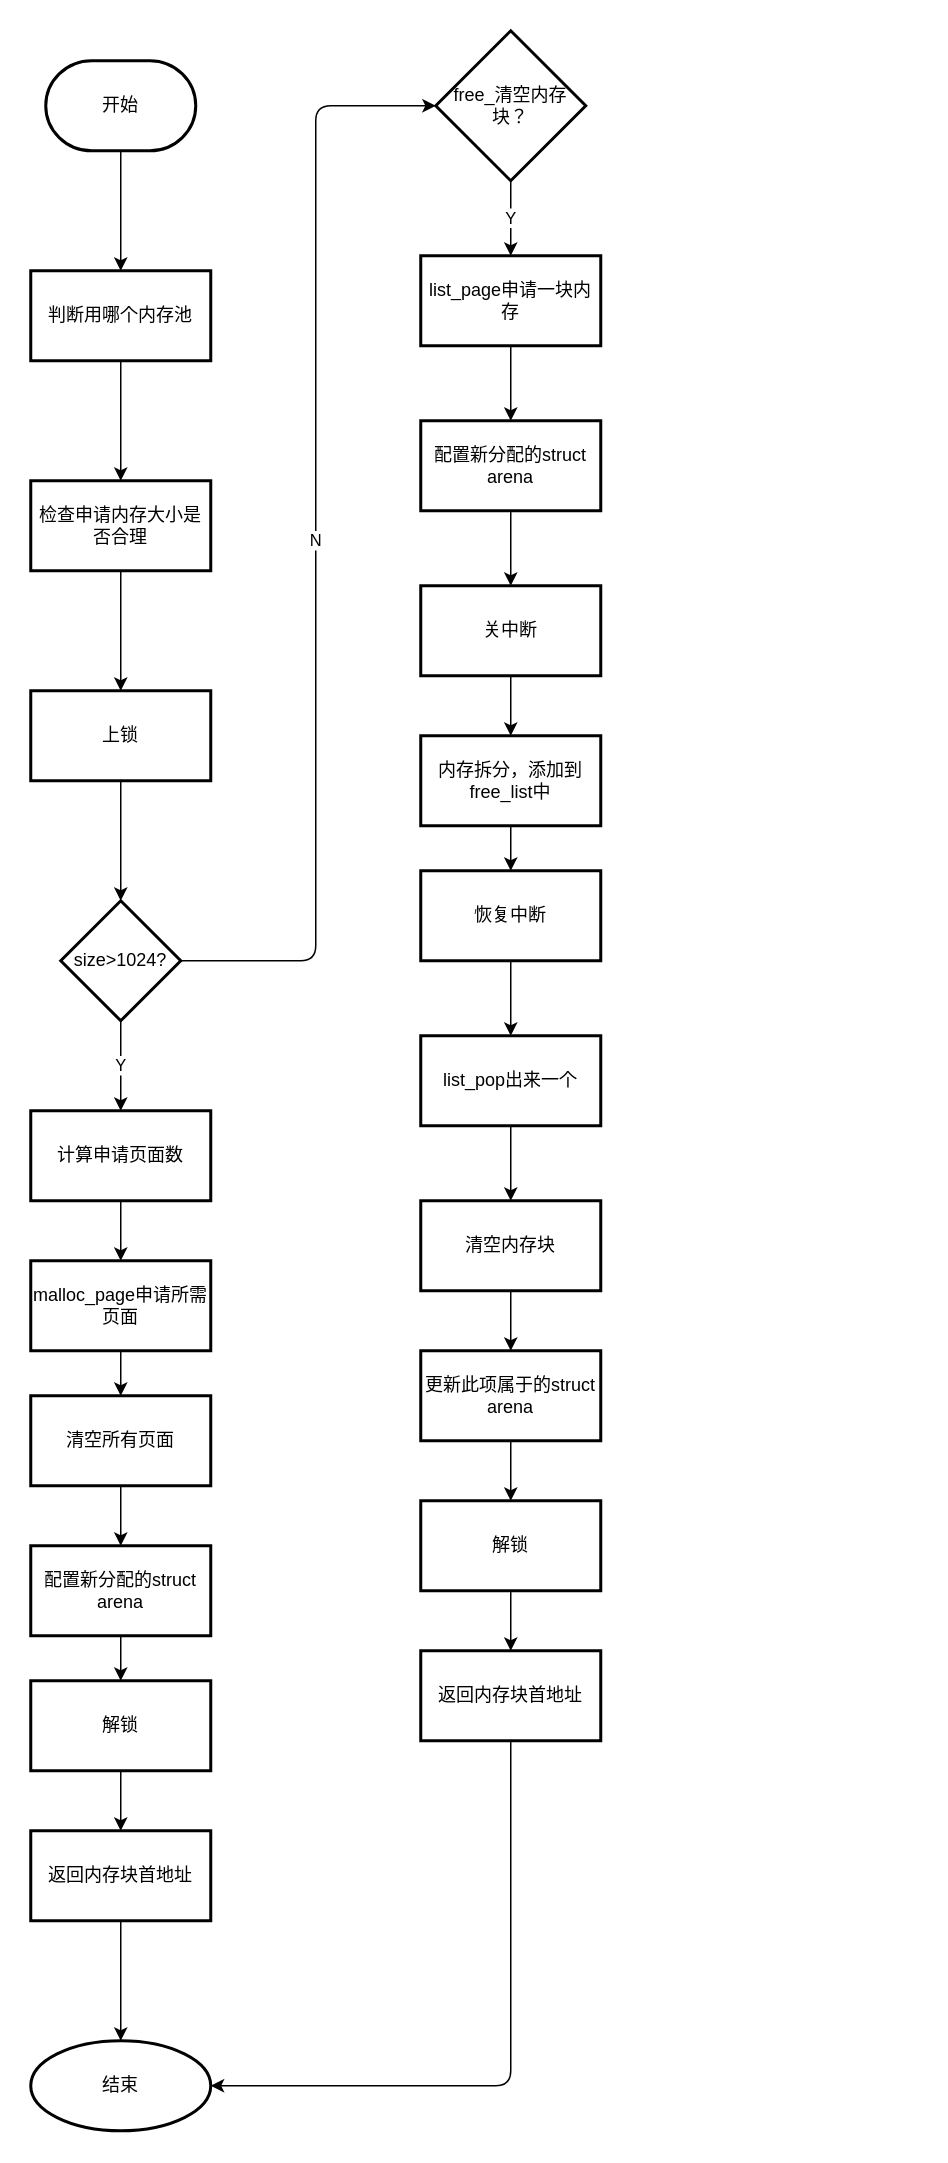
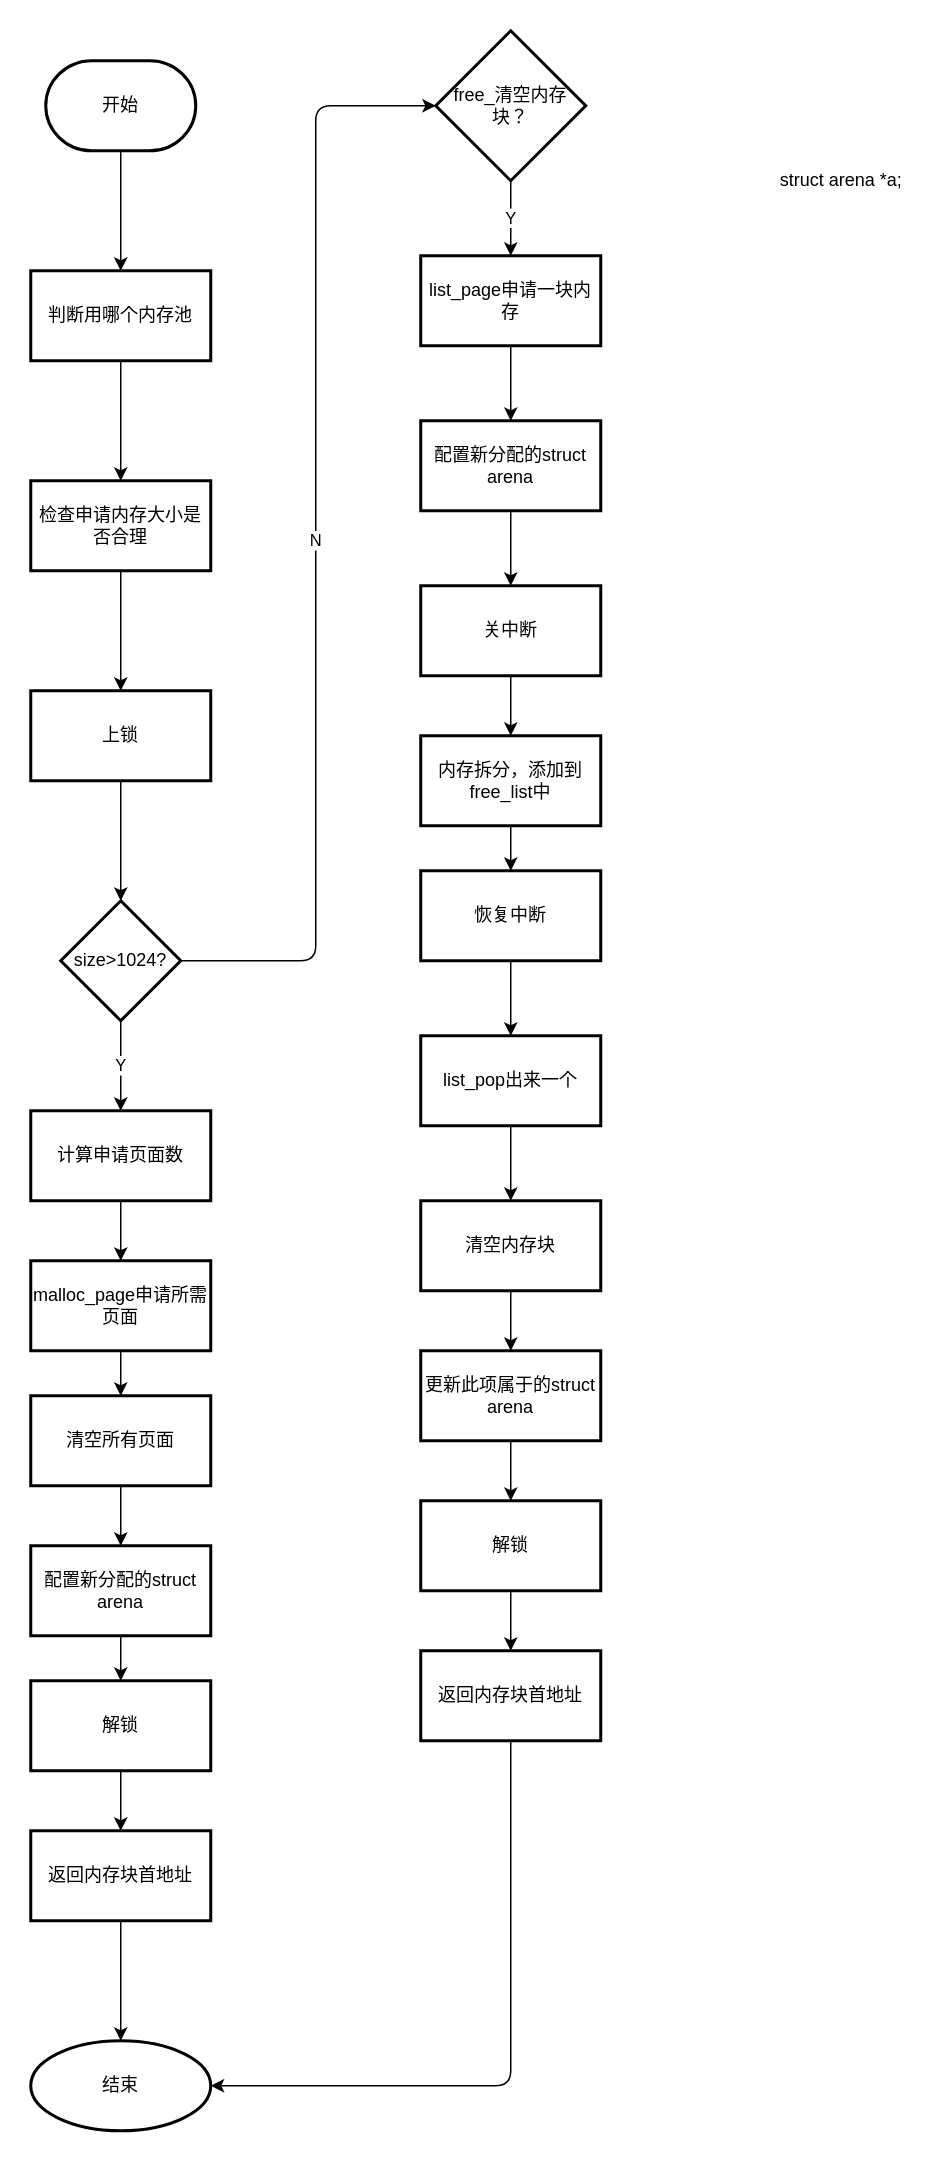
none -> (841, 181)
